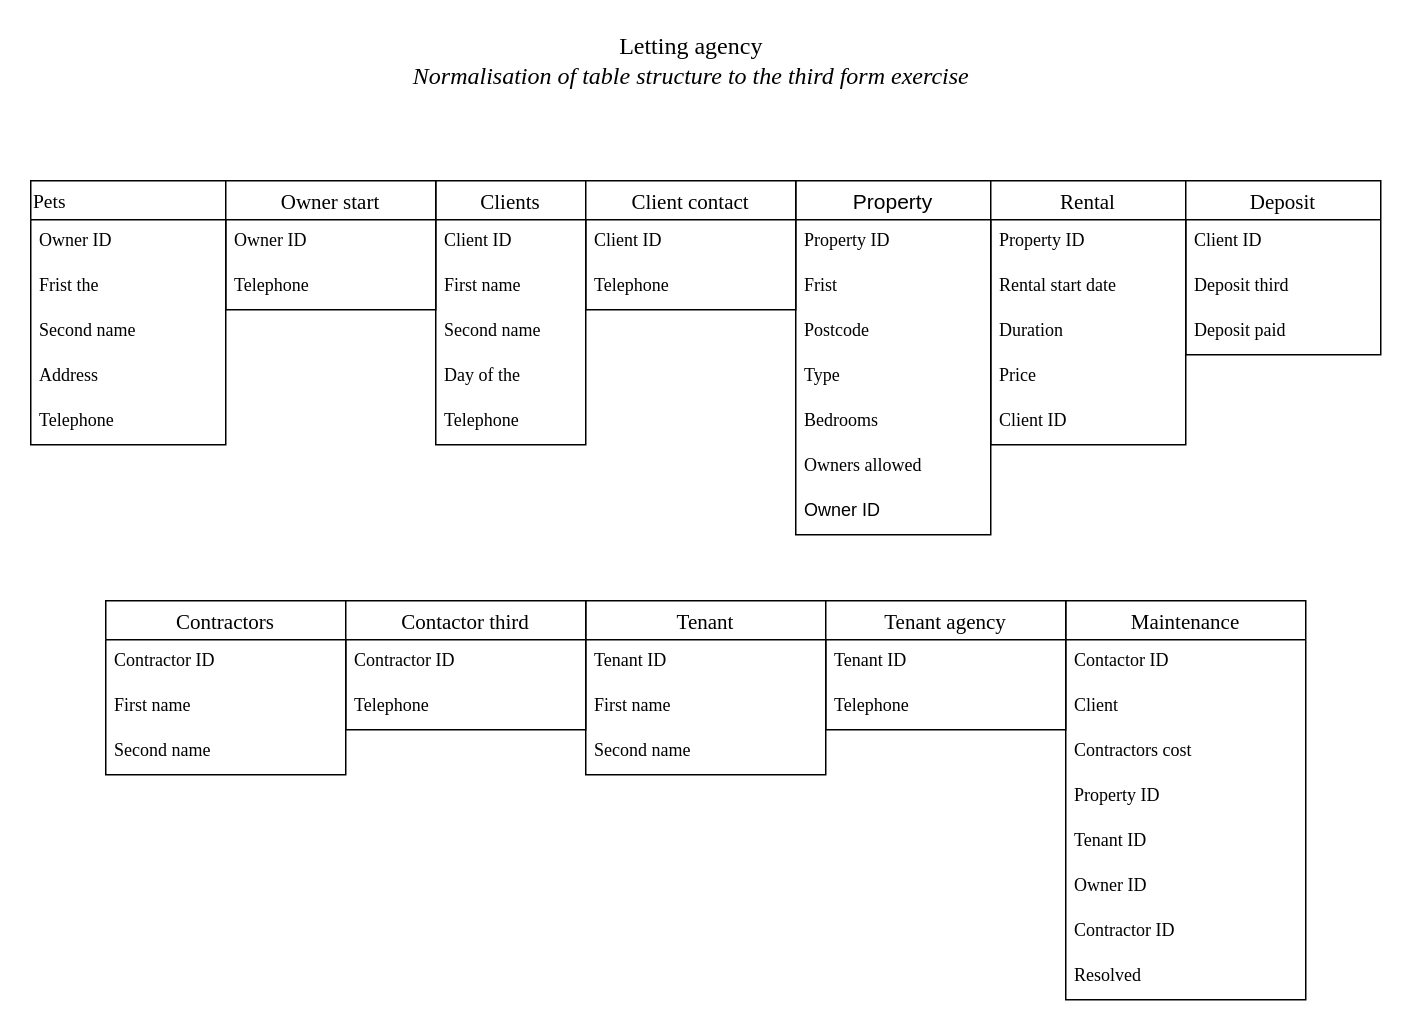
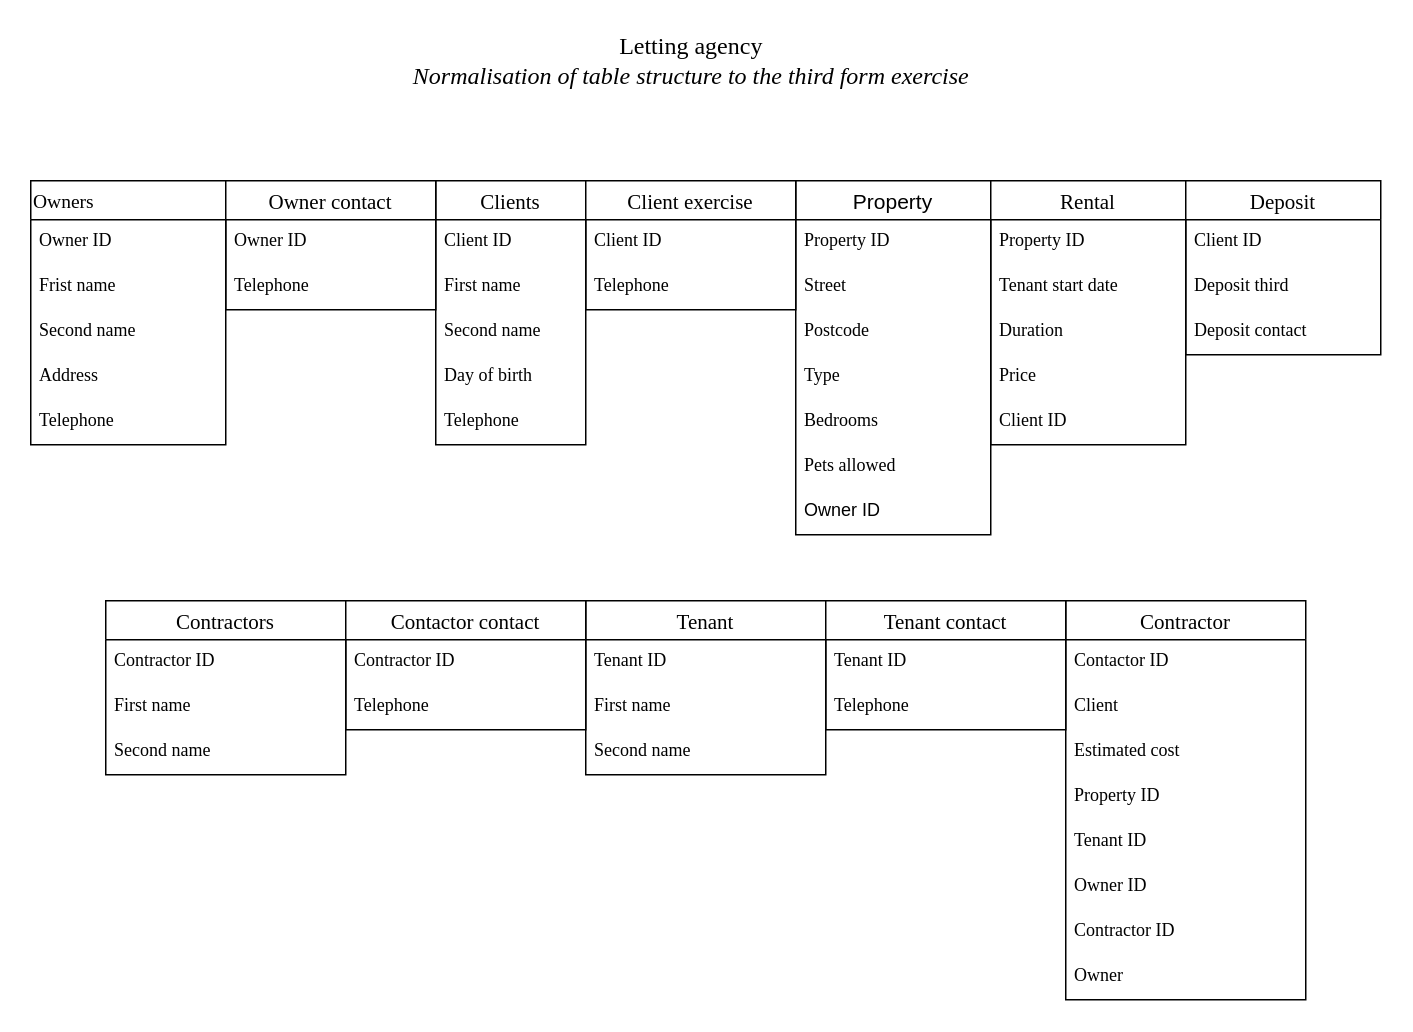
(55, 201) -> (66, 201)
(330, 202) -> (330, 202)
(690, 202) -> (690, 202)
(80, 285) -> (85, 285)
(827, 285) -> (834, 285)
(1078, 285) -> (1080, 285)
(1247, 330) -> (1265, 330)
(490, 375) -> (497, 375)
(868, 465) -> (857, 465)
(465, 622) -> (465, 622)
(945, 622) -> (945, 622)
(1185, 622) -> (1185, 622)
(1152, 750) -> (1140, 750)
(1112, 975) -> (1099, 975)
